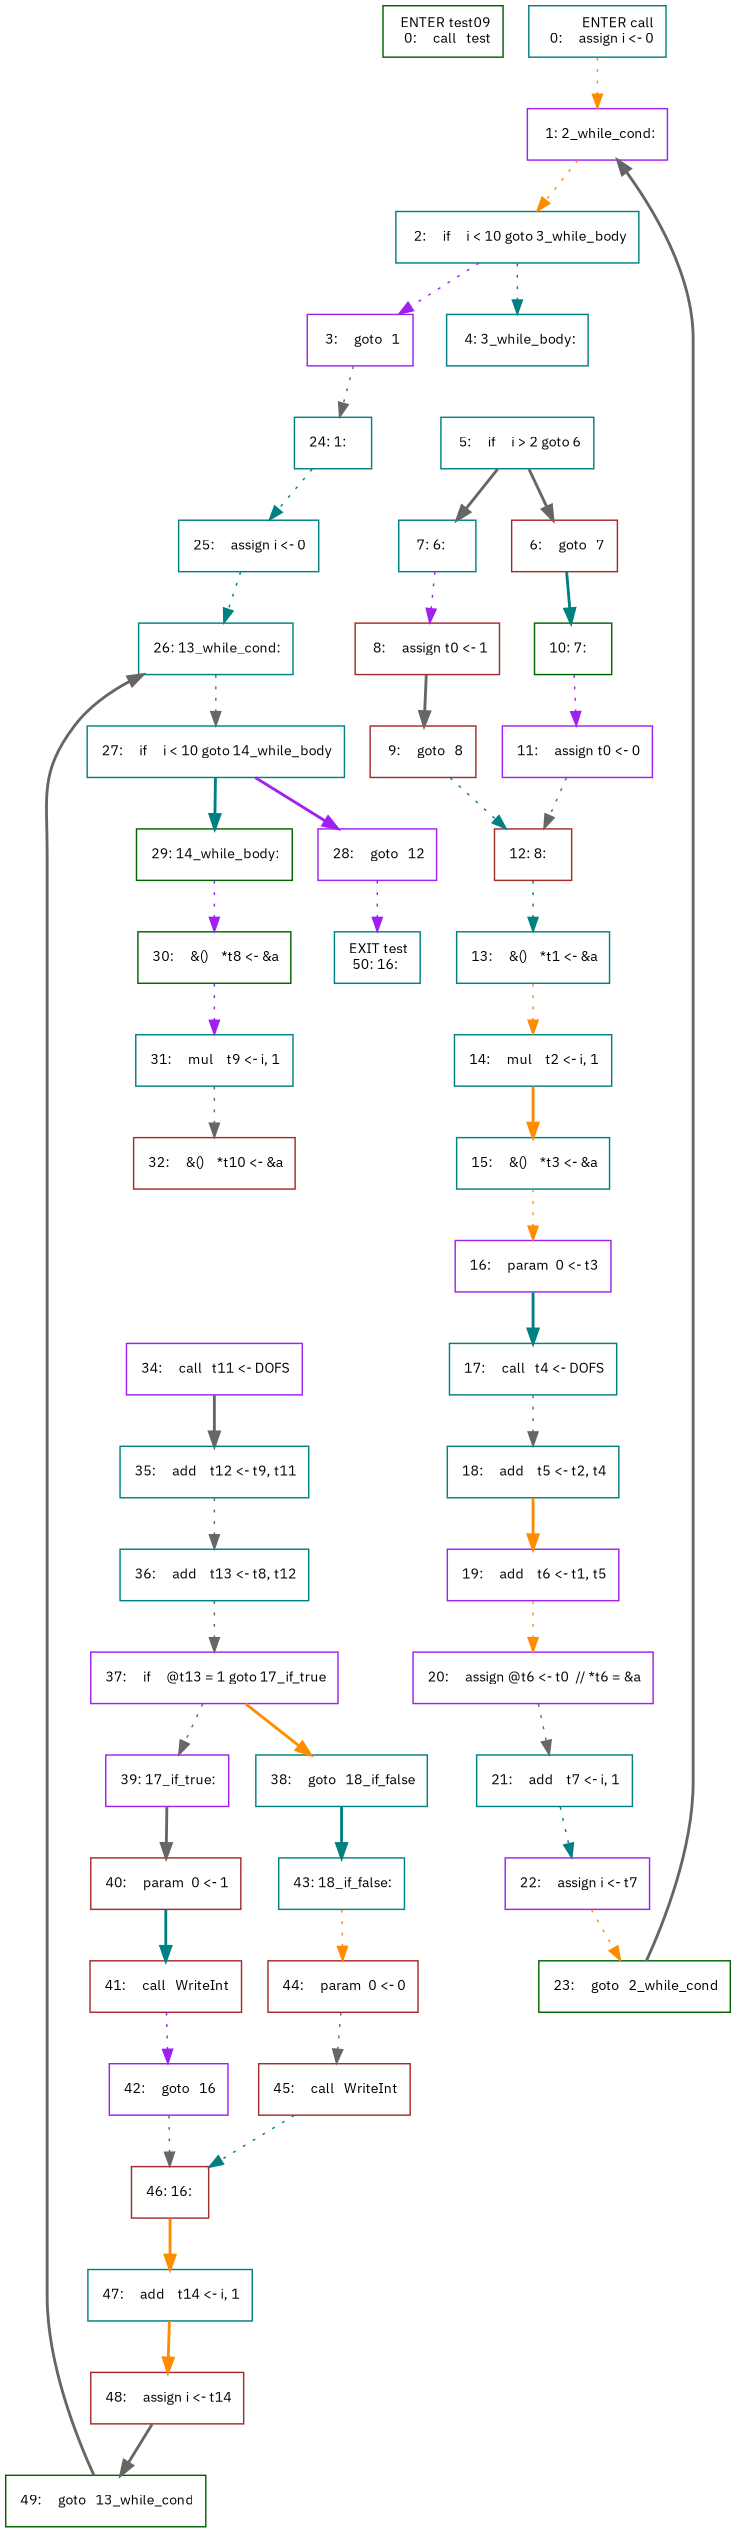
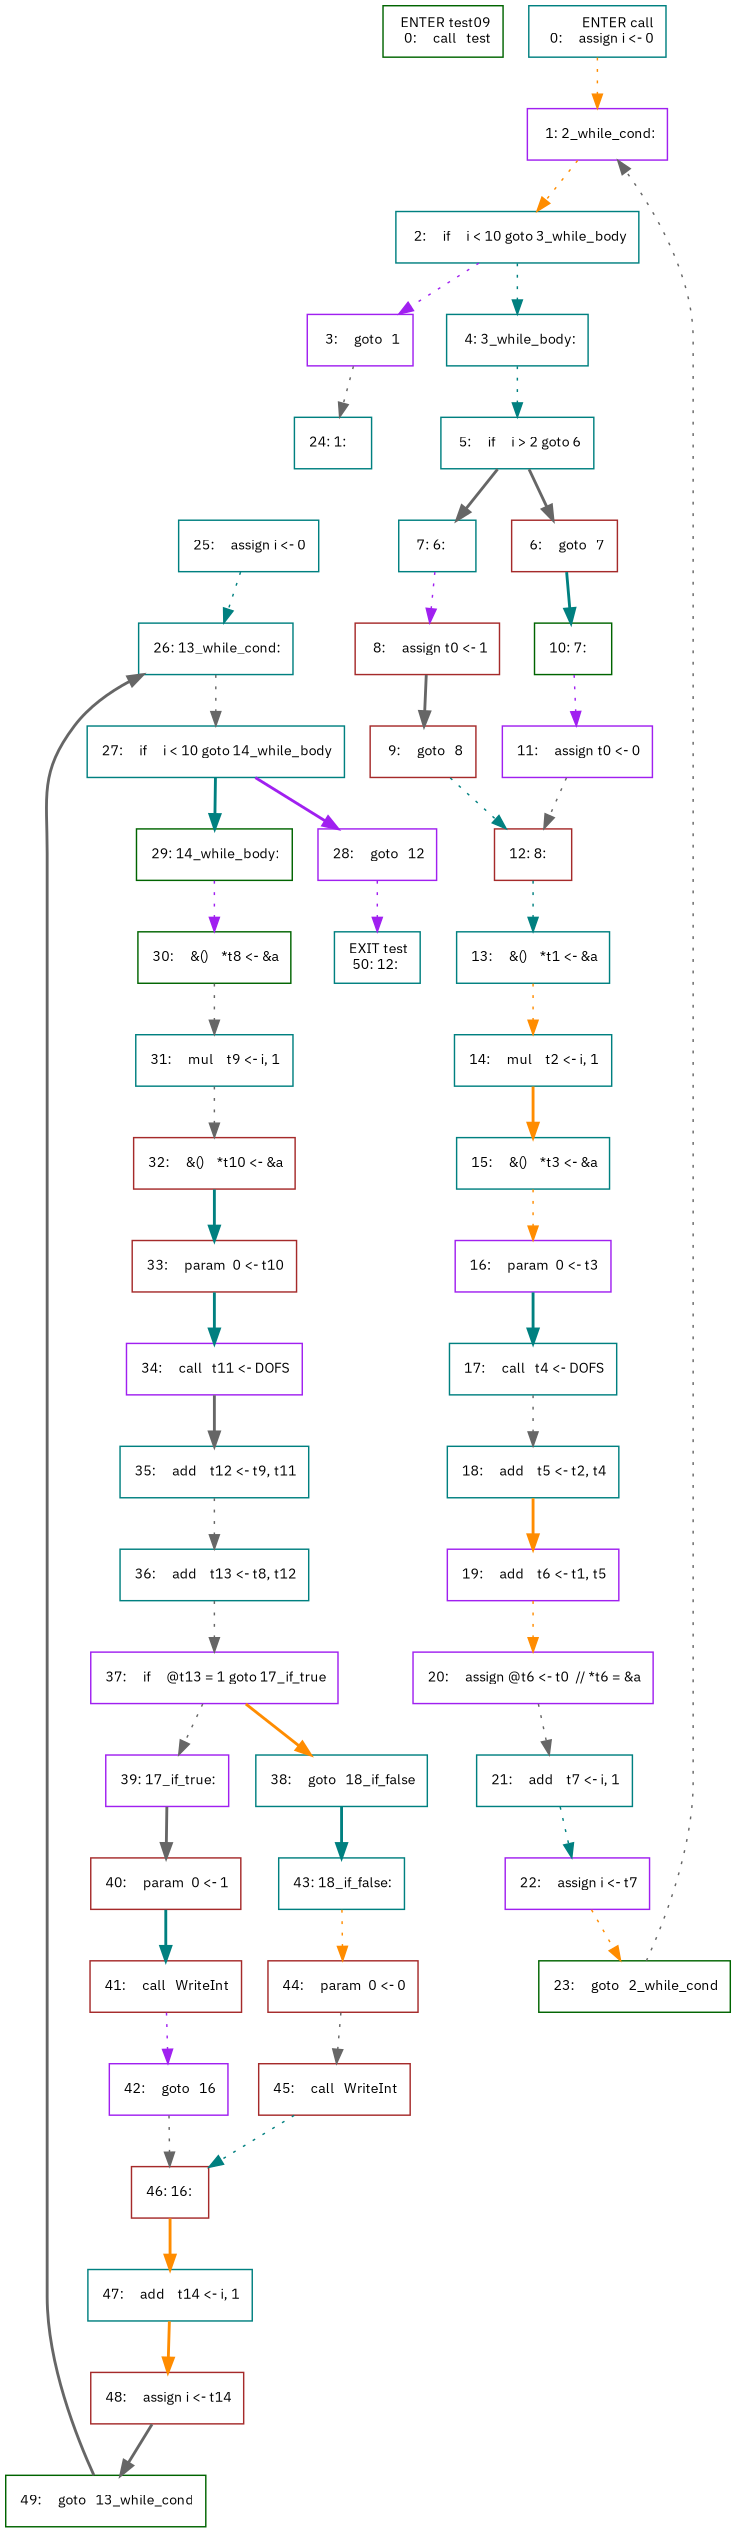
none -> (517, 385)
(295, 489) -> none
(377, 958) -> (377, 958)
(214, 1002) -> (214, 1002)
(693, 1062) -> (693, 1062)
none -> (214, 1266)
